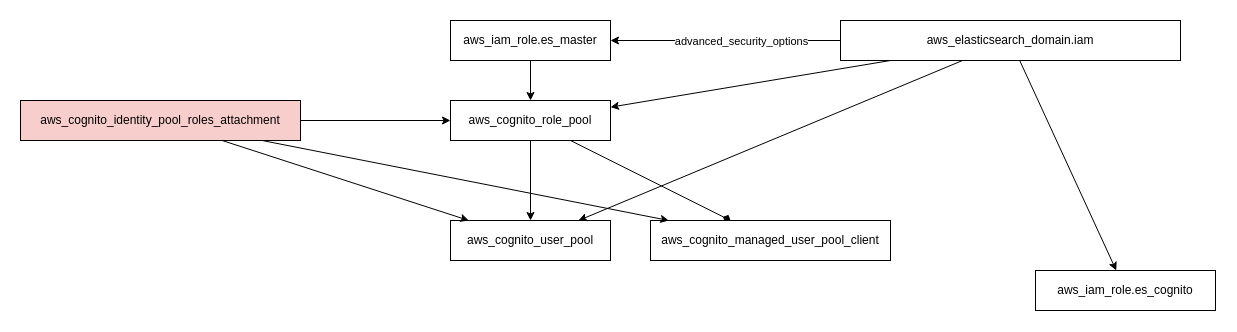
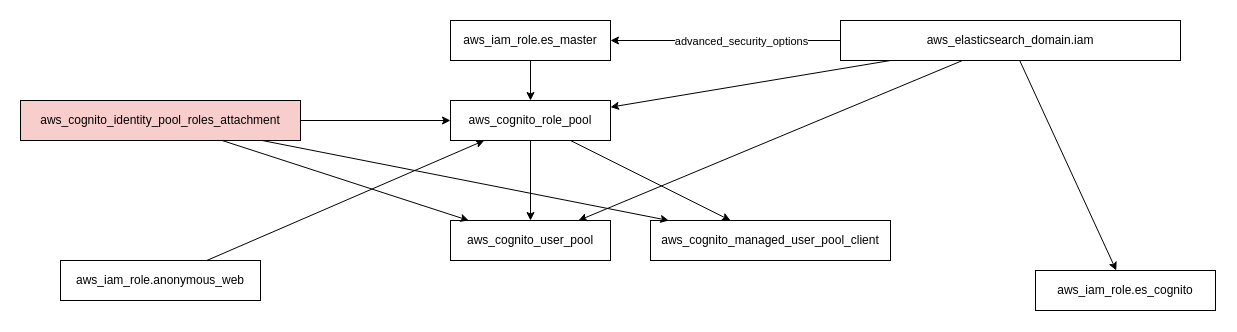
none -> (342, 202)
(722, 216) -> (723, 217)
none -> (161, 281)
